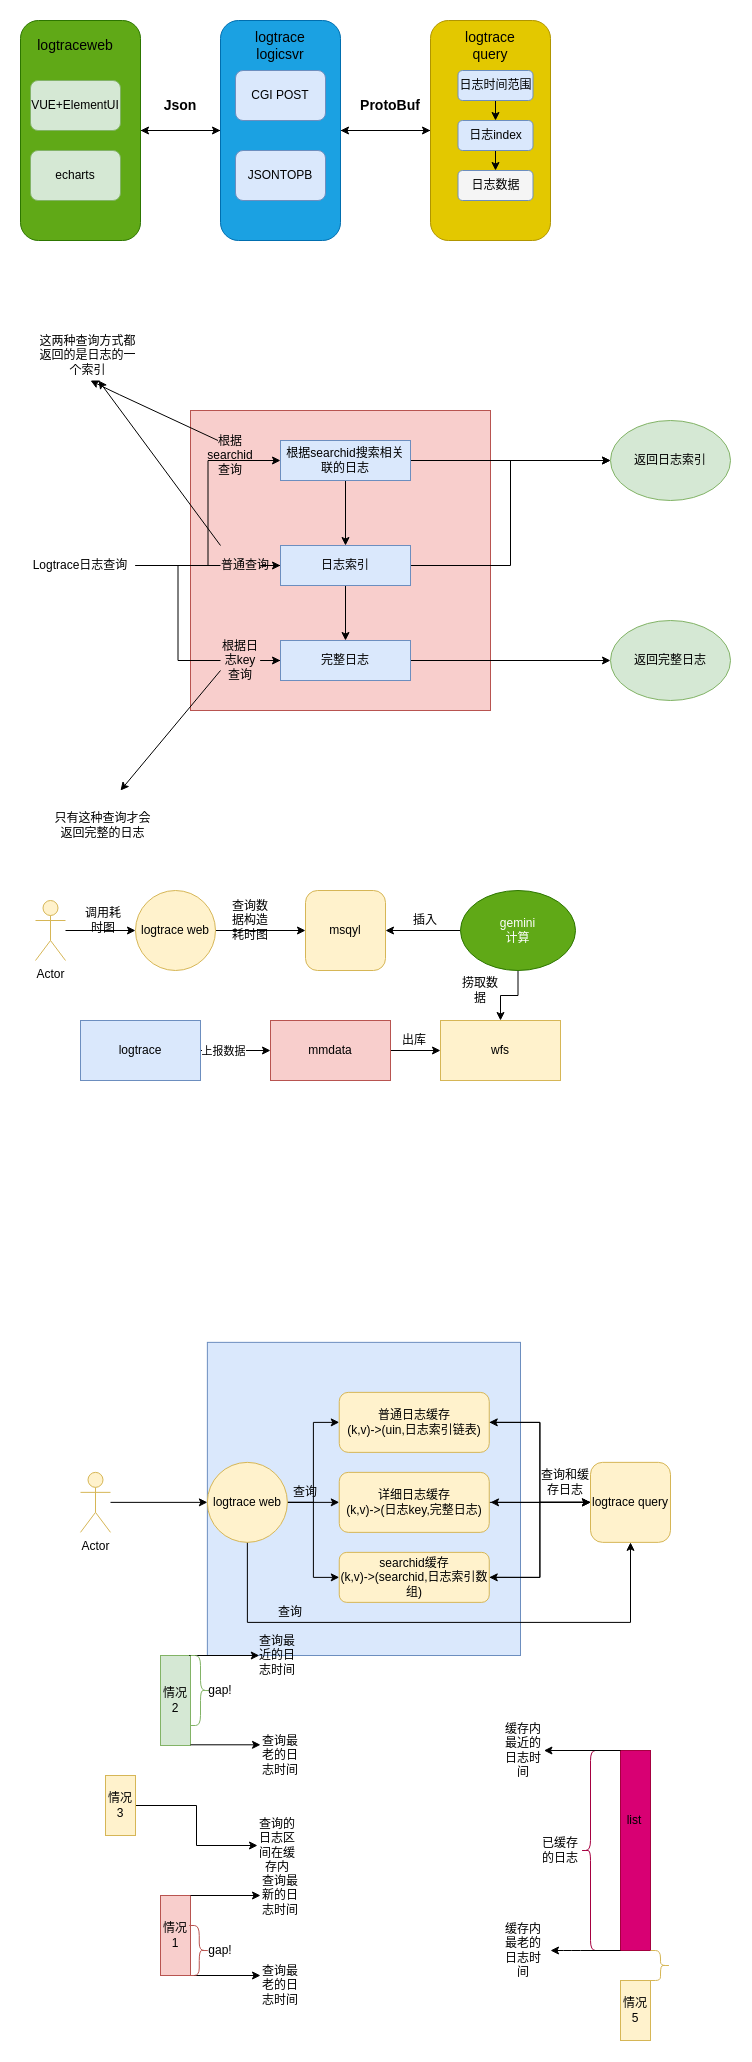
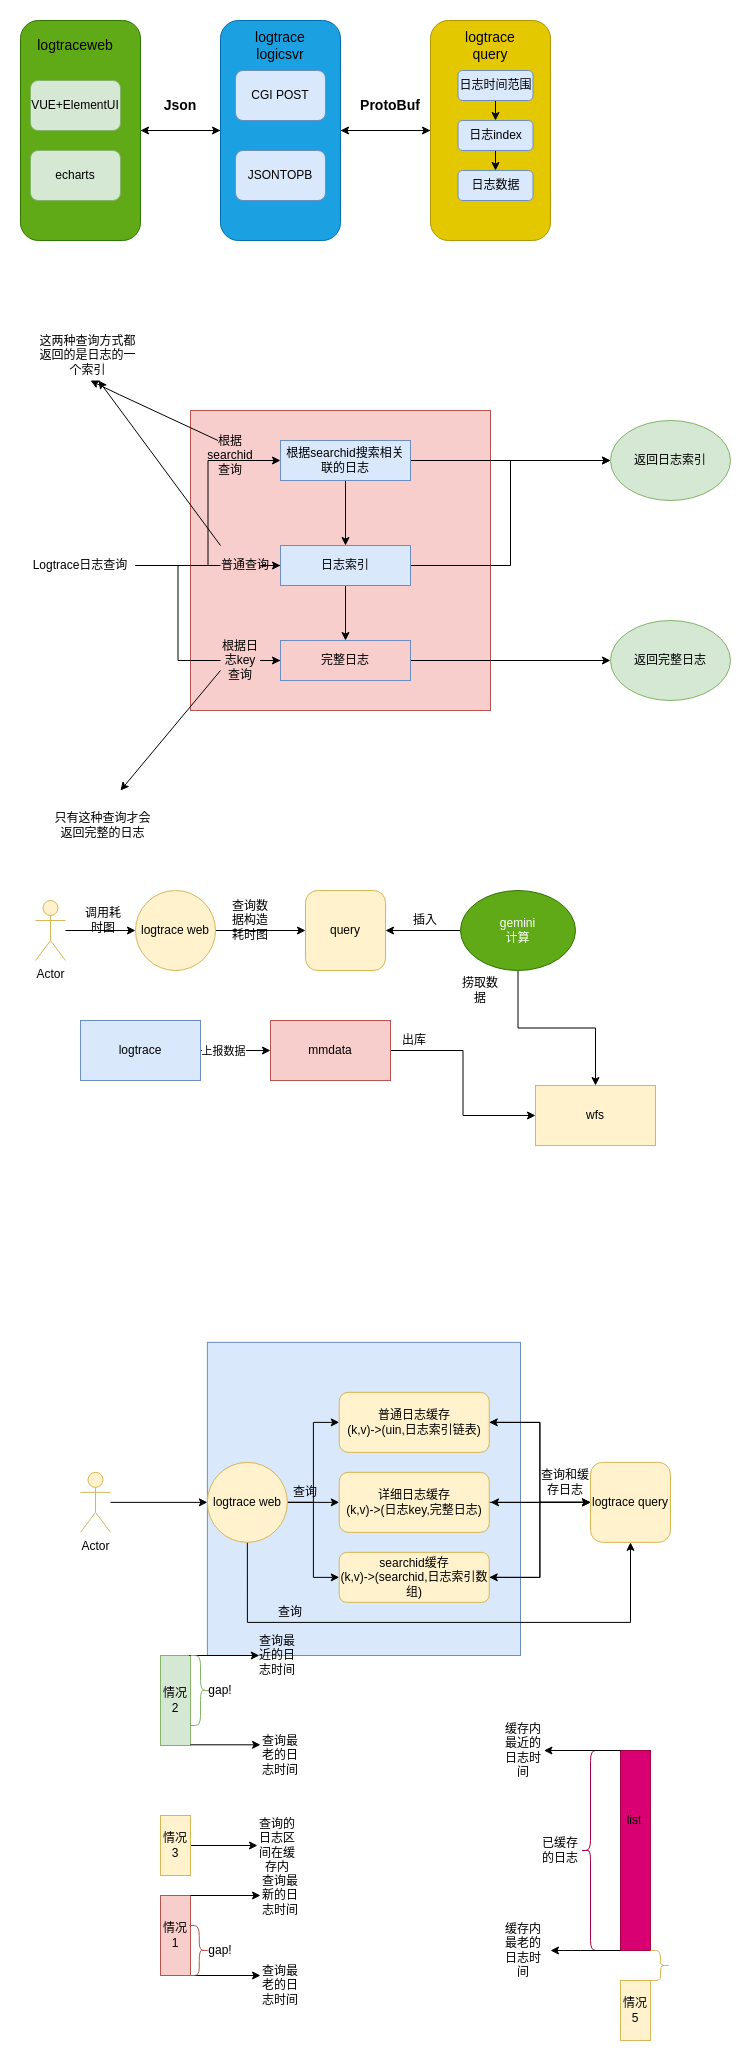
(496, 186) -> (496, 186)
(346, 661) -> (346, 661)
(346, 931) -> (346, 931)
(501, 1051) -> (596, 1116)
(121, 1806) -> (176, 1846)
